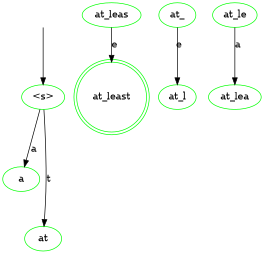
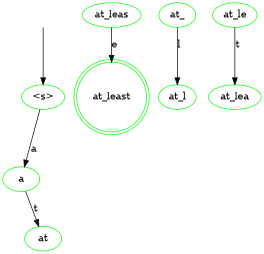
(179, 45) -> (179, 45)
(238, 45) -> (238, 45)
(46, 164) -> (31, 206)
